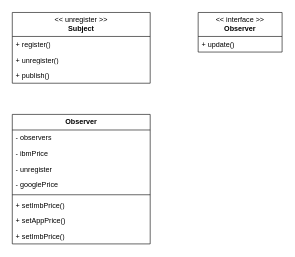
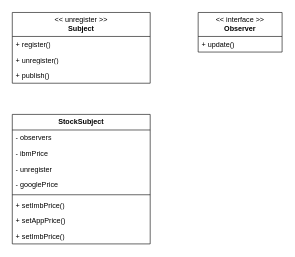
(81, 122) -> (81, 122)
